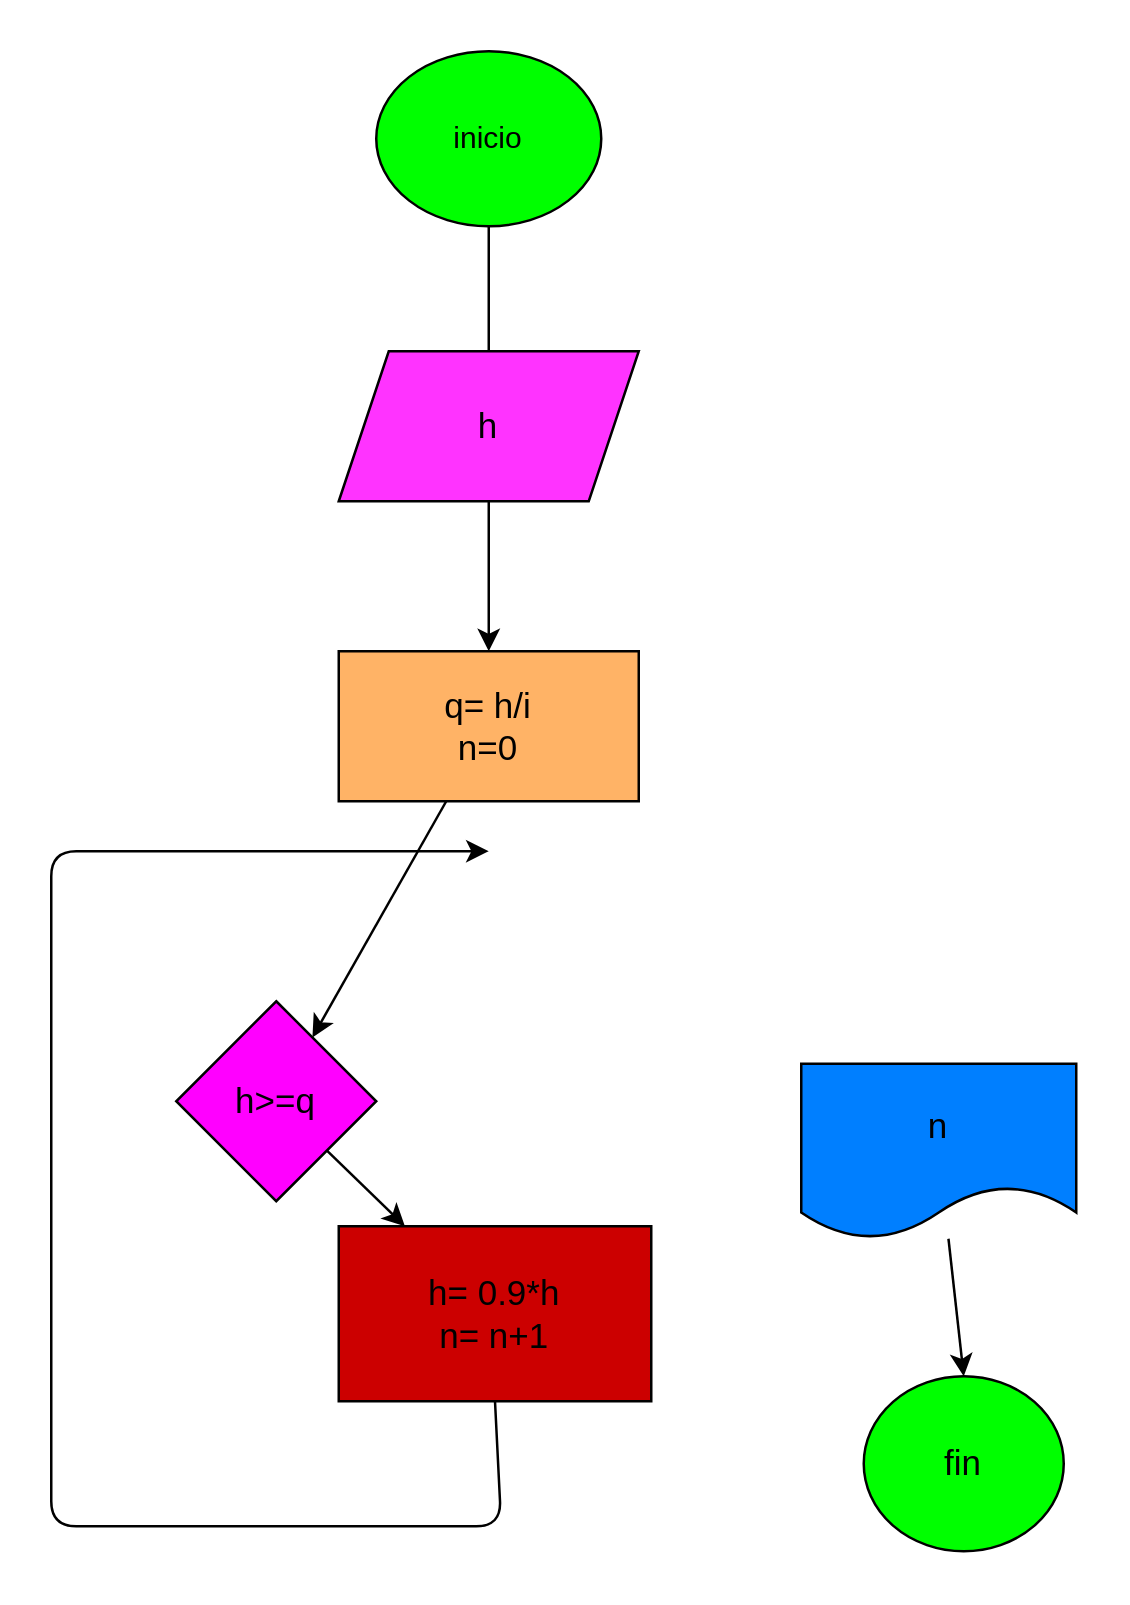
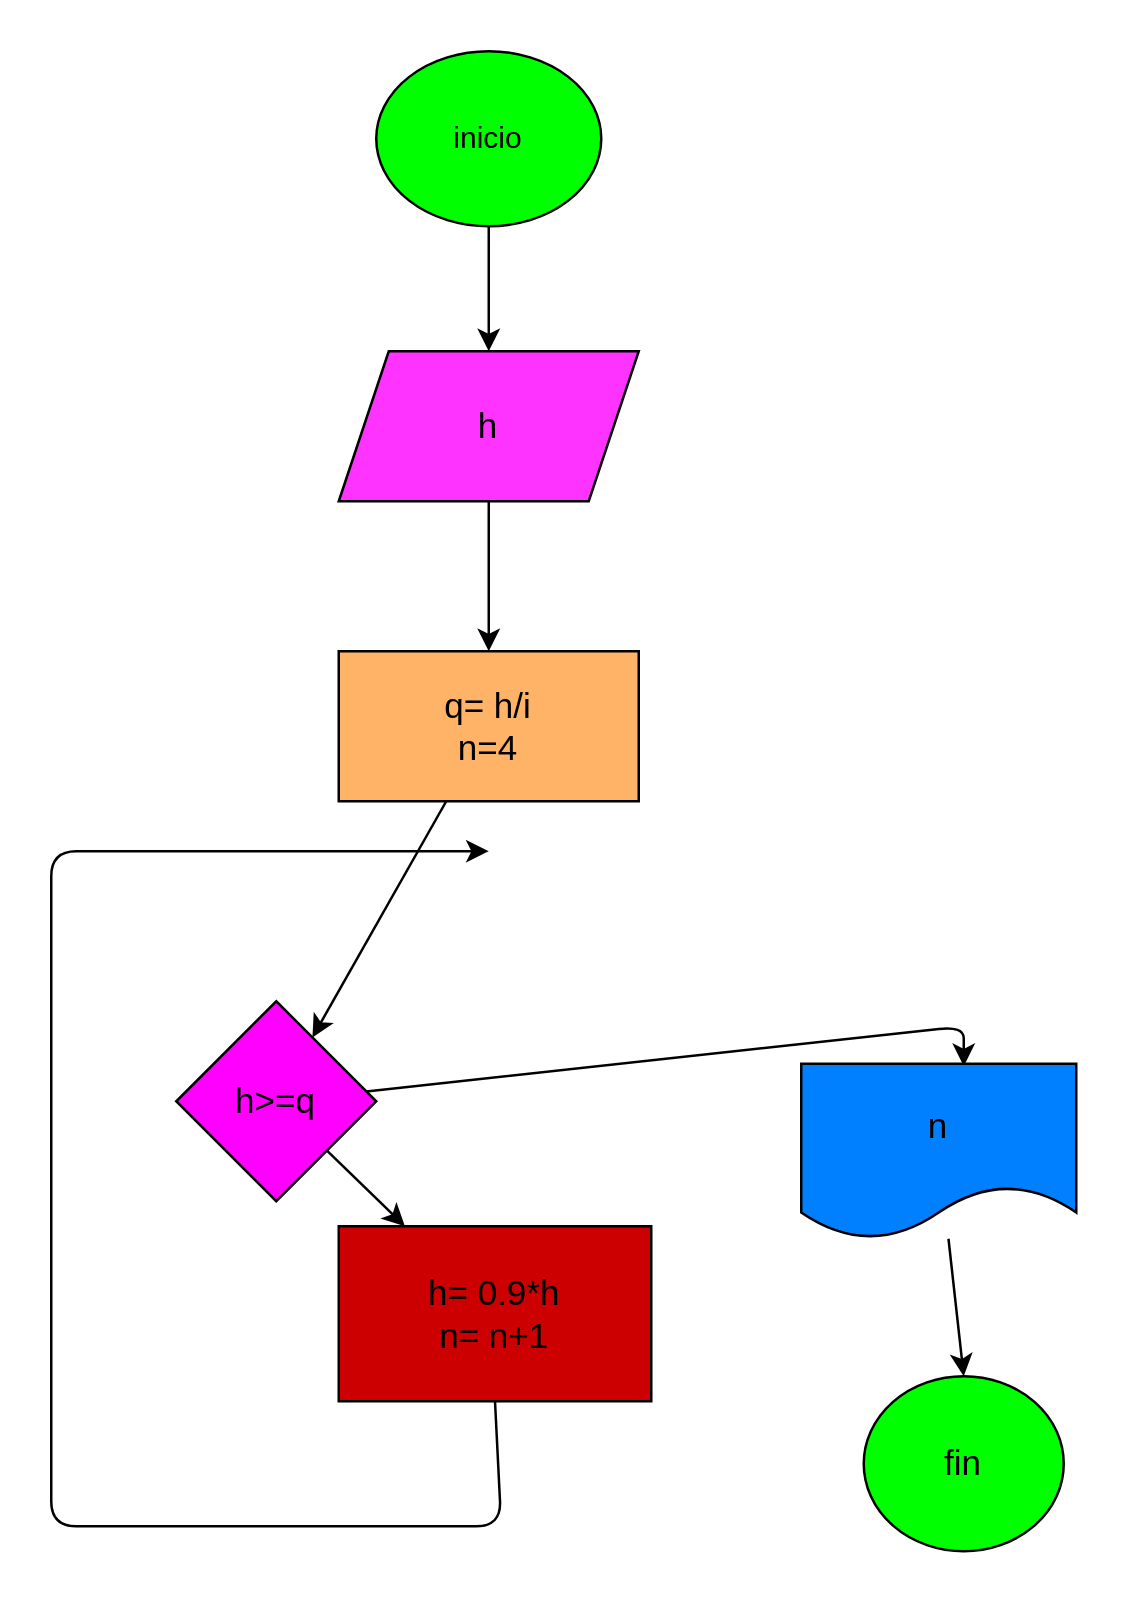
(489, 340) -> (489, 333)
(489, 726) -> (489, 726)
none -> (671, 1058)
